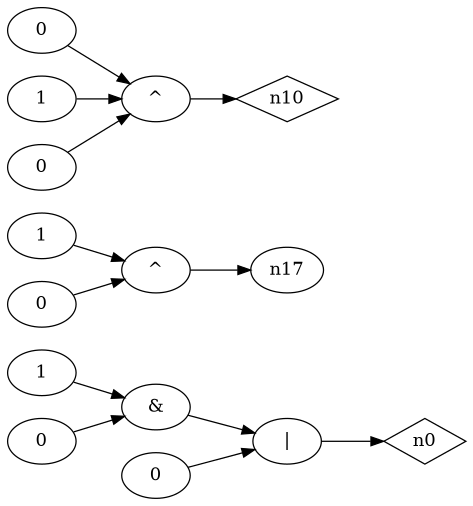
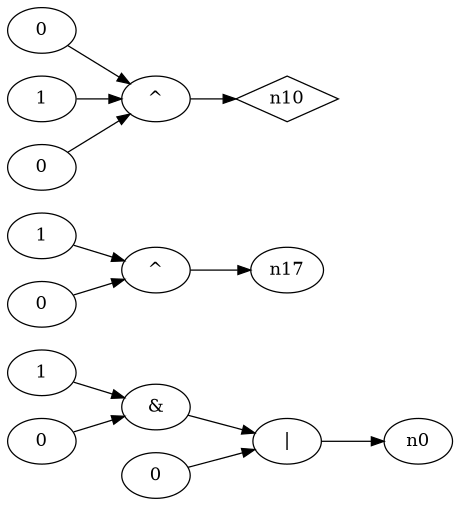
(425, 441) -> (418, 441)
